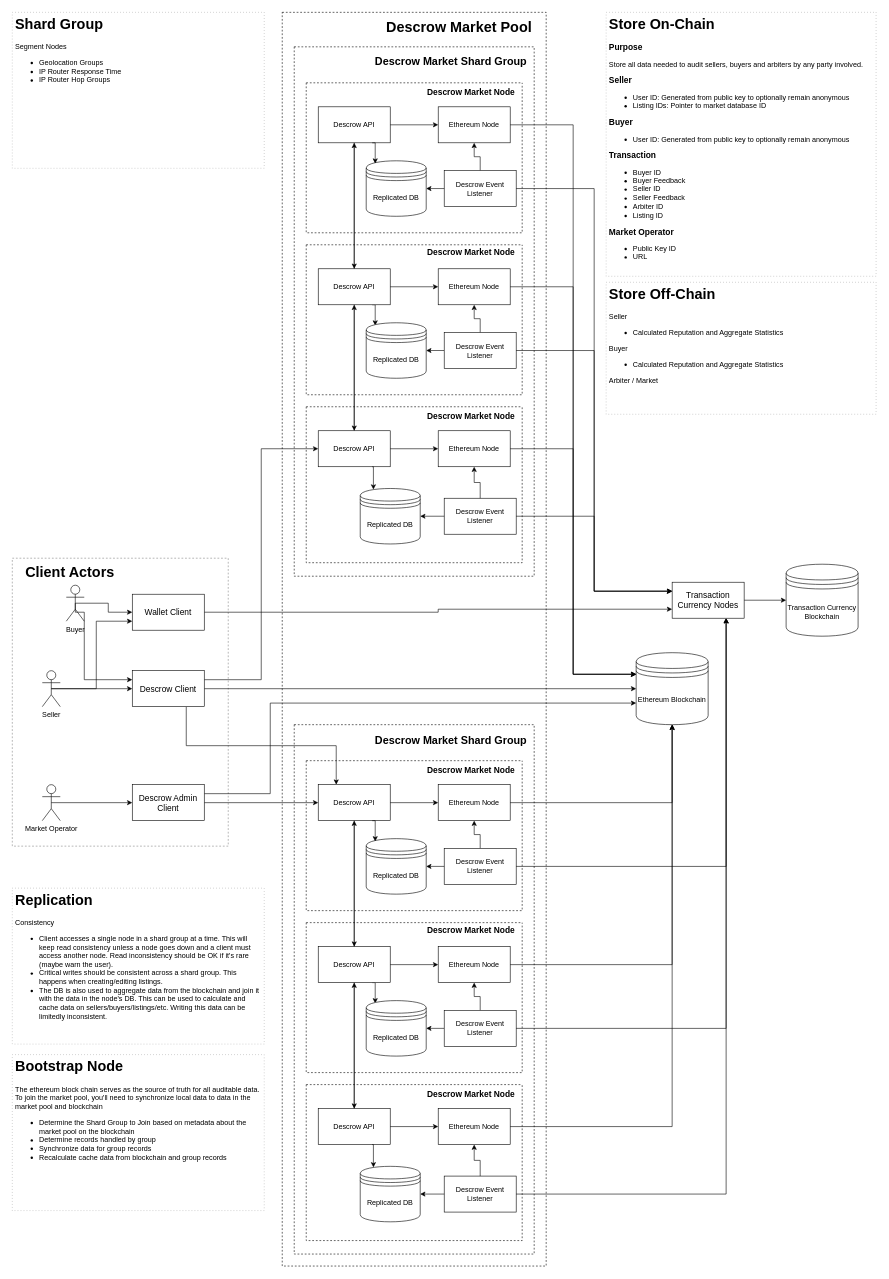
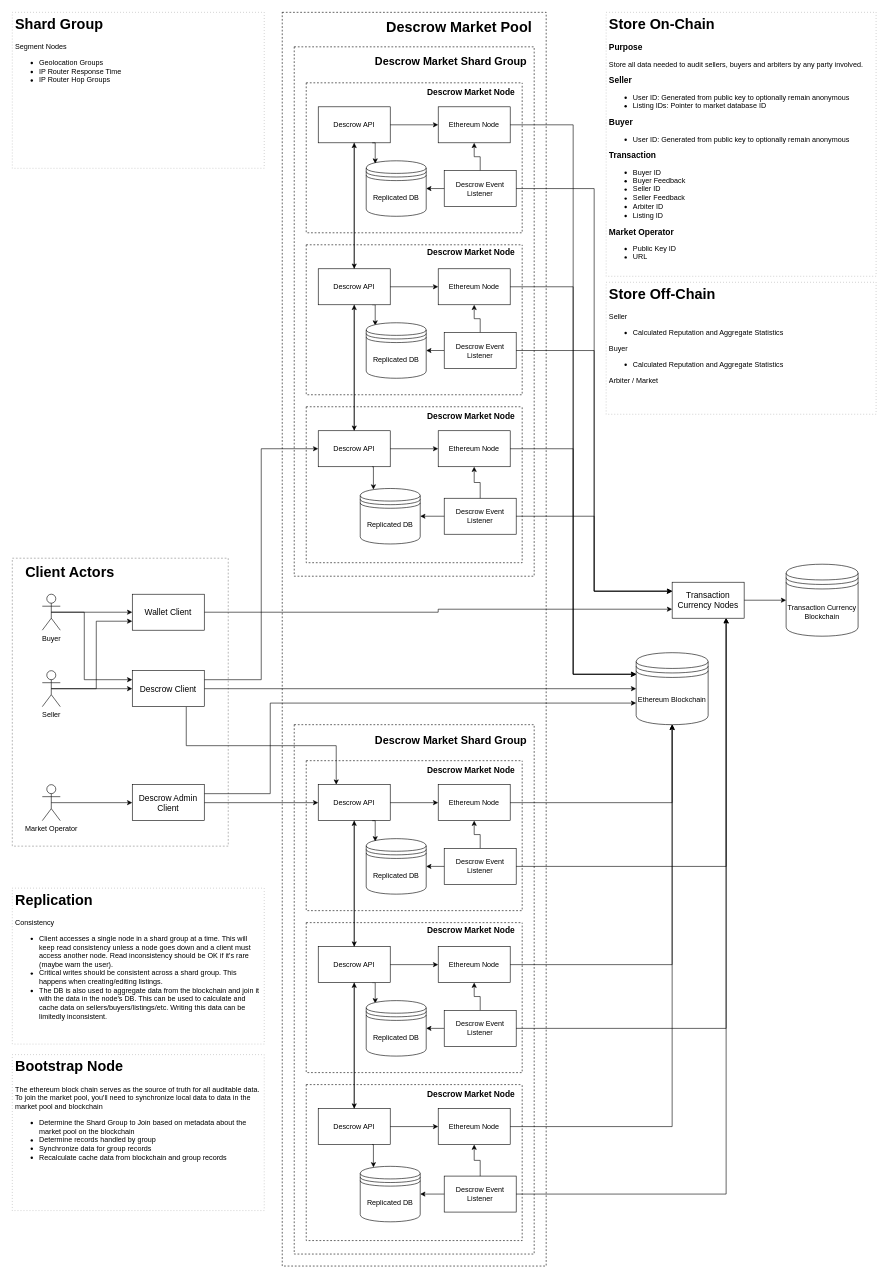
(75, 603) -> (51, 612)
